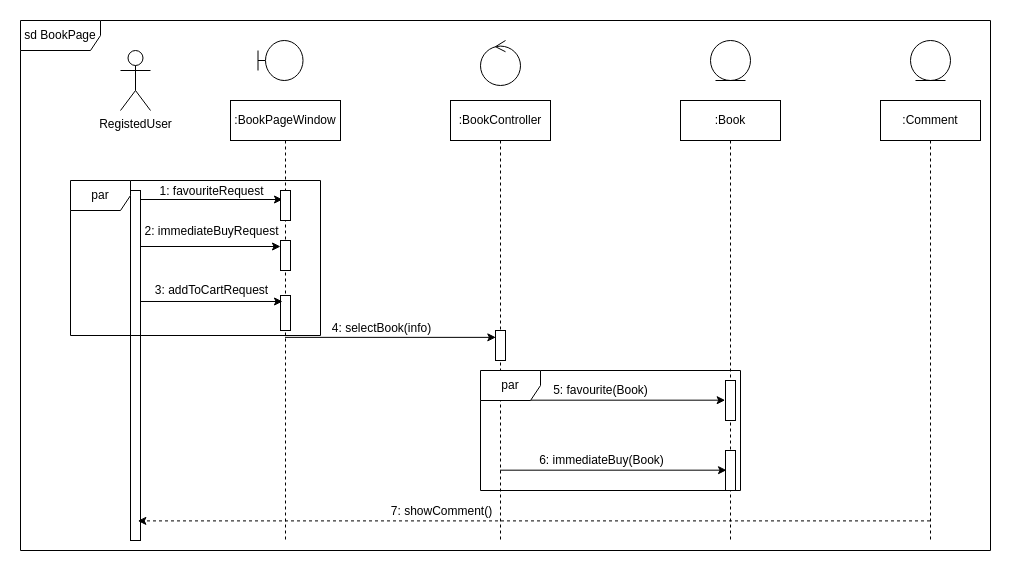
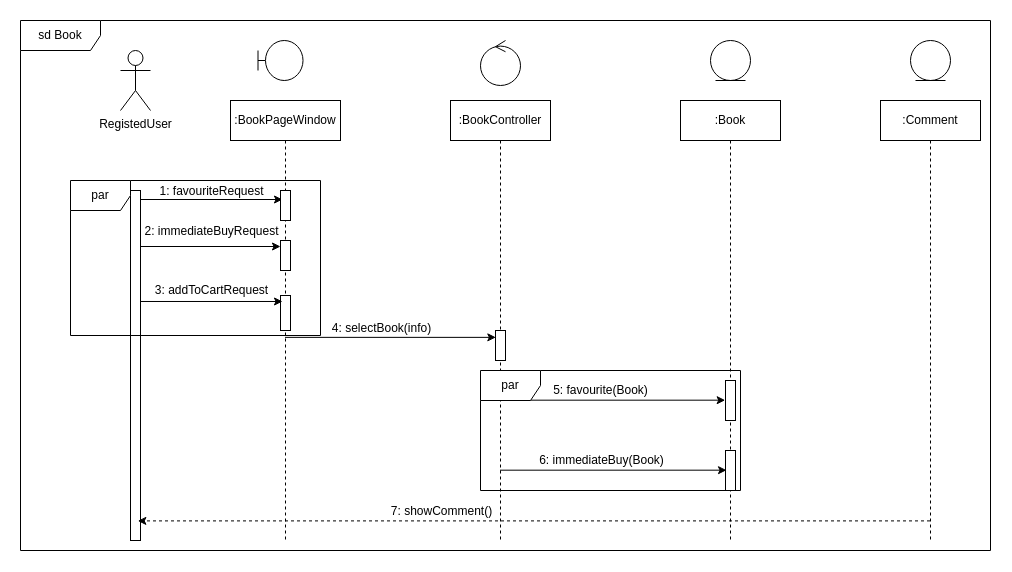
(61, 36) -> (61, 36)
